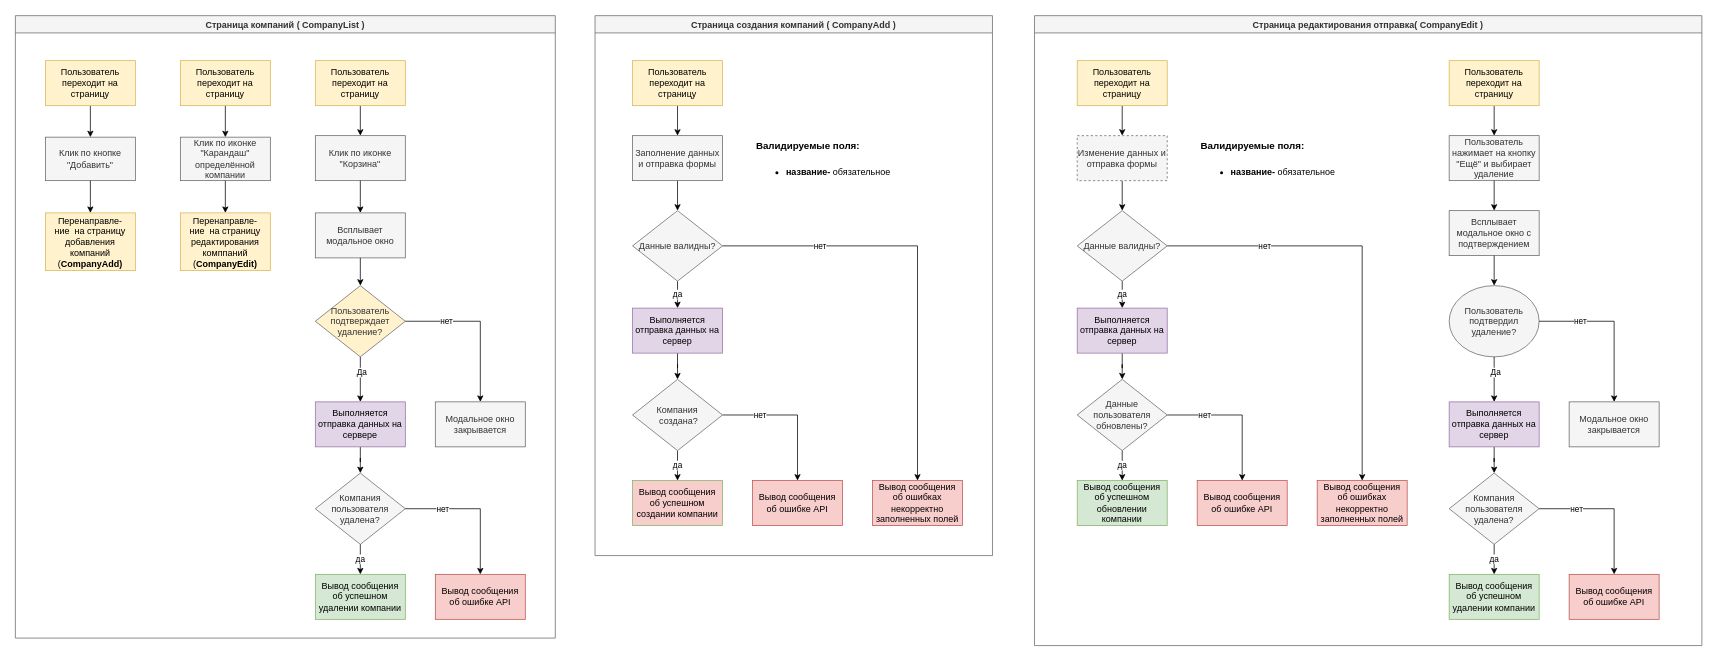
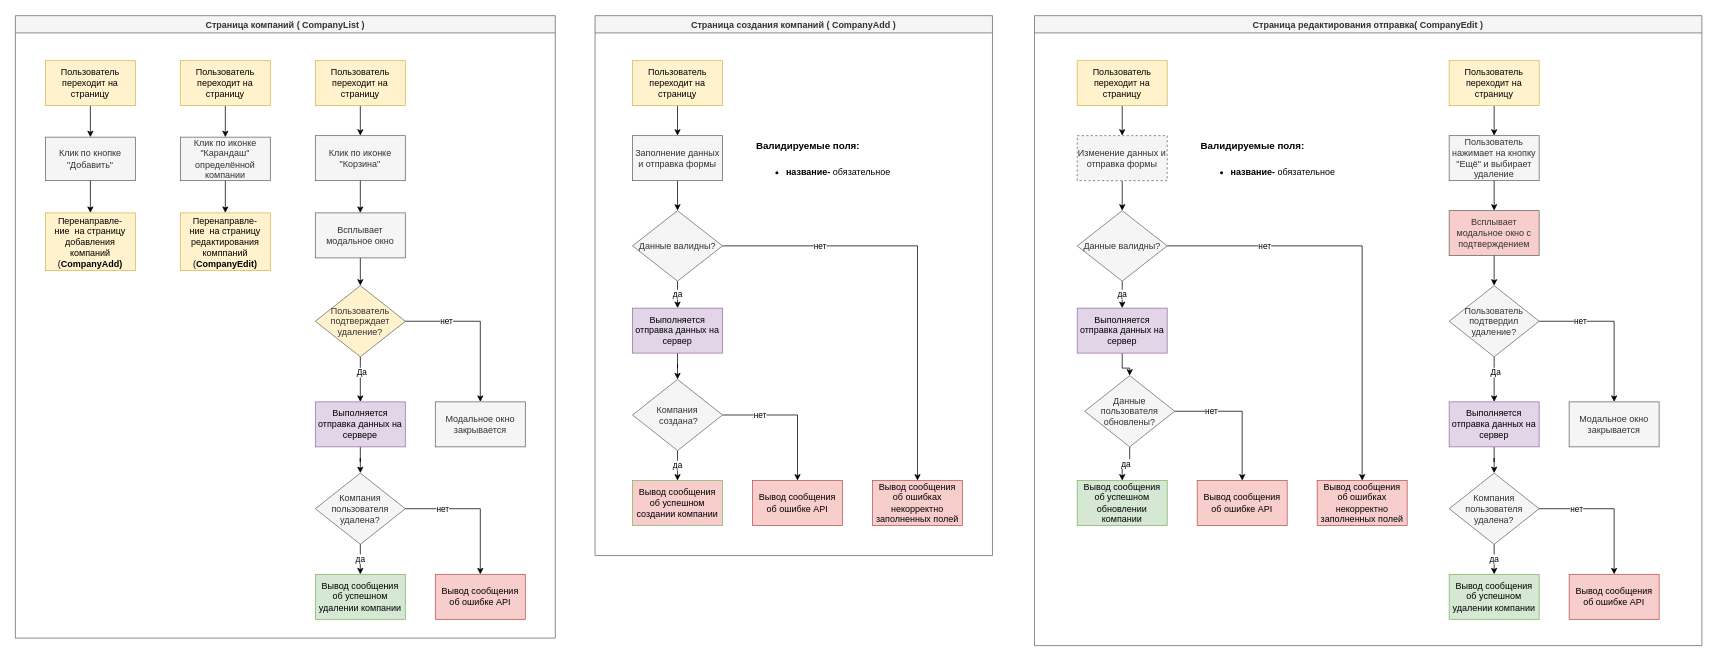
(1494, 233) -> (1494, 233)
(1494, 321) -> (1494, 321)
(1122, 415) -> (1130, 411)
